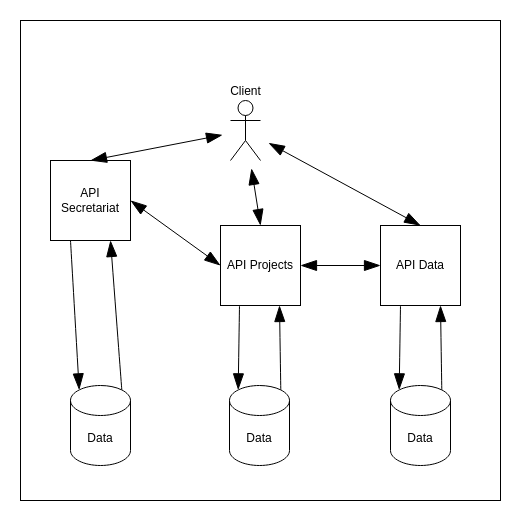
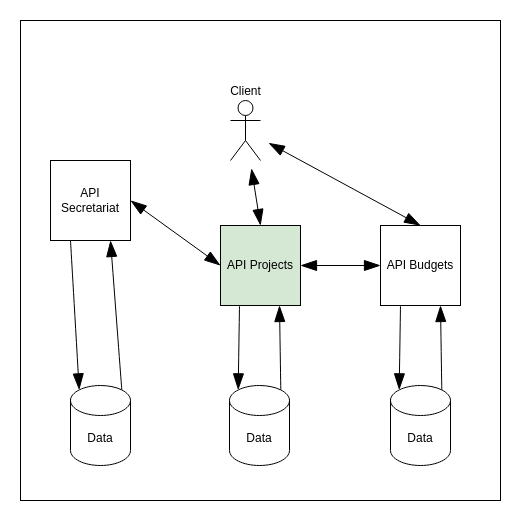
(157, 148) -> none
(261, 266) -> (261, 266)
(421, 266) -> (421, 266)
